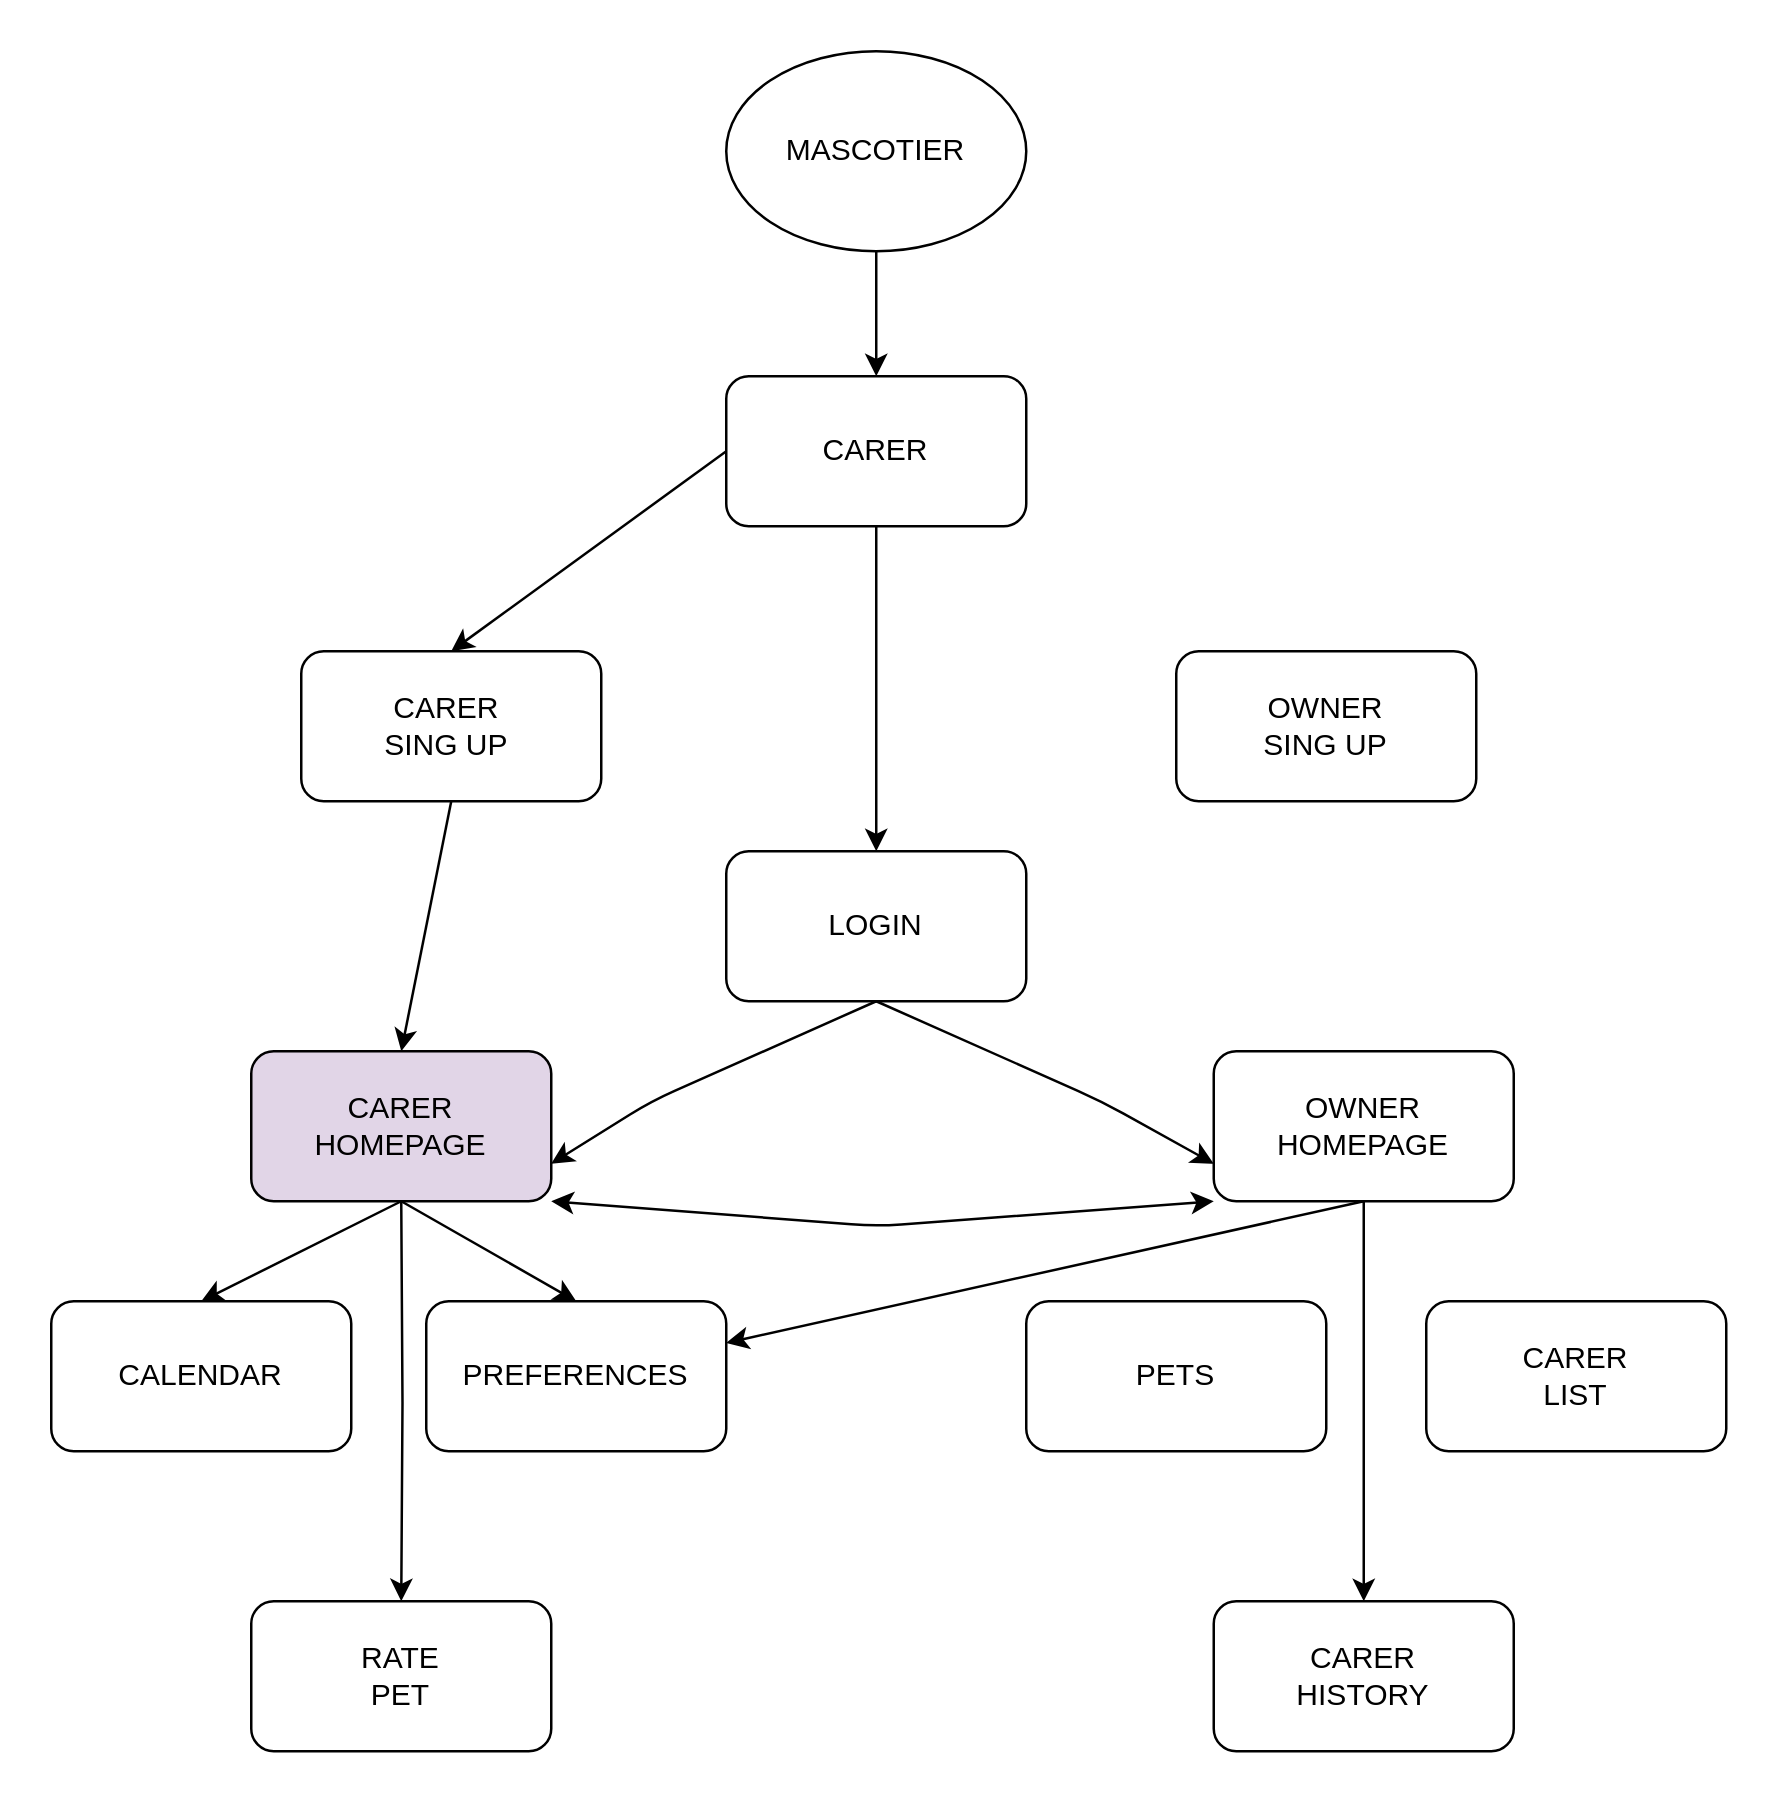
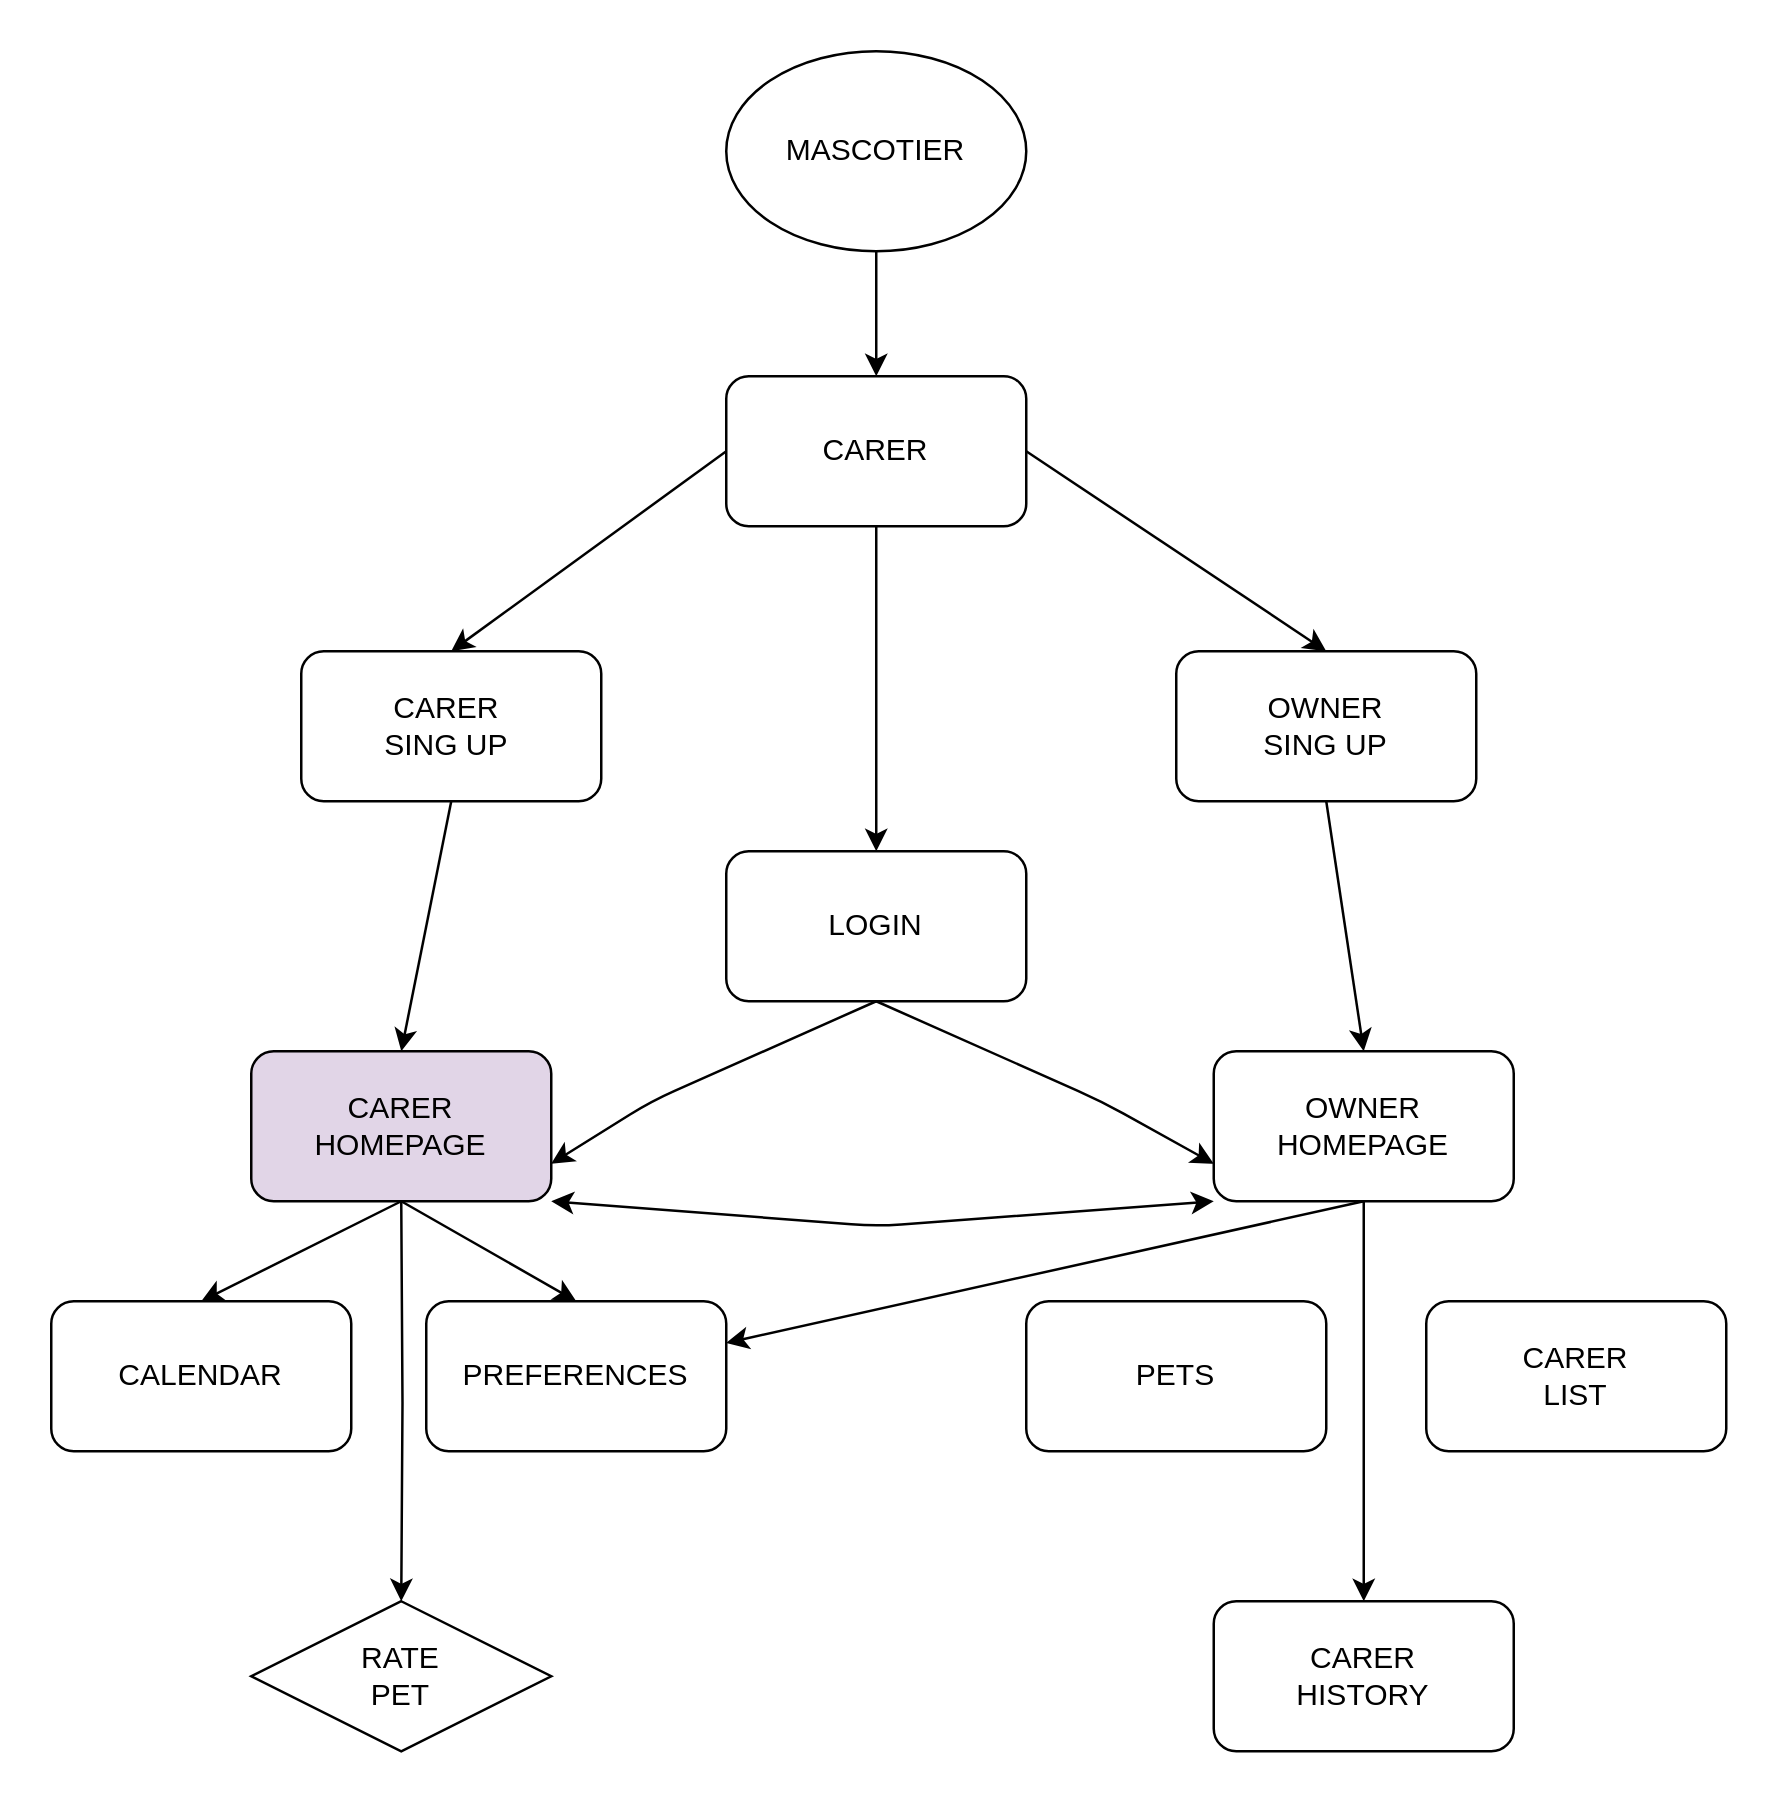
none -> (1170, 547)
none -> (1344, 918)
(401, 1676) -> (401, 1676)
